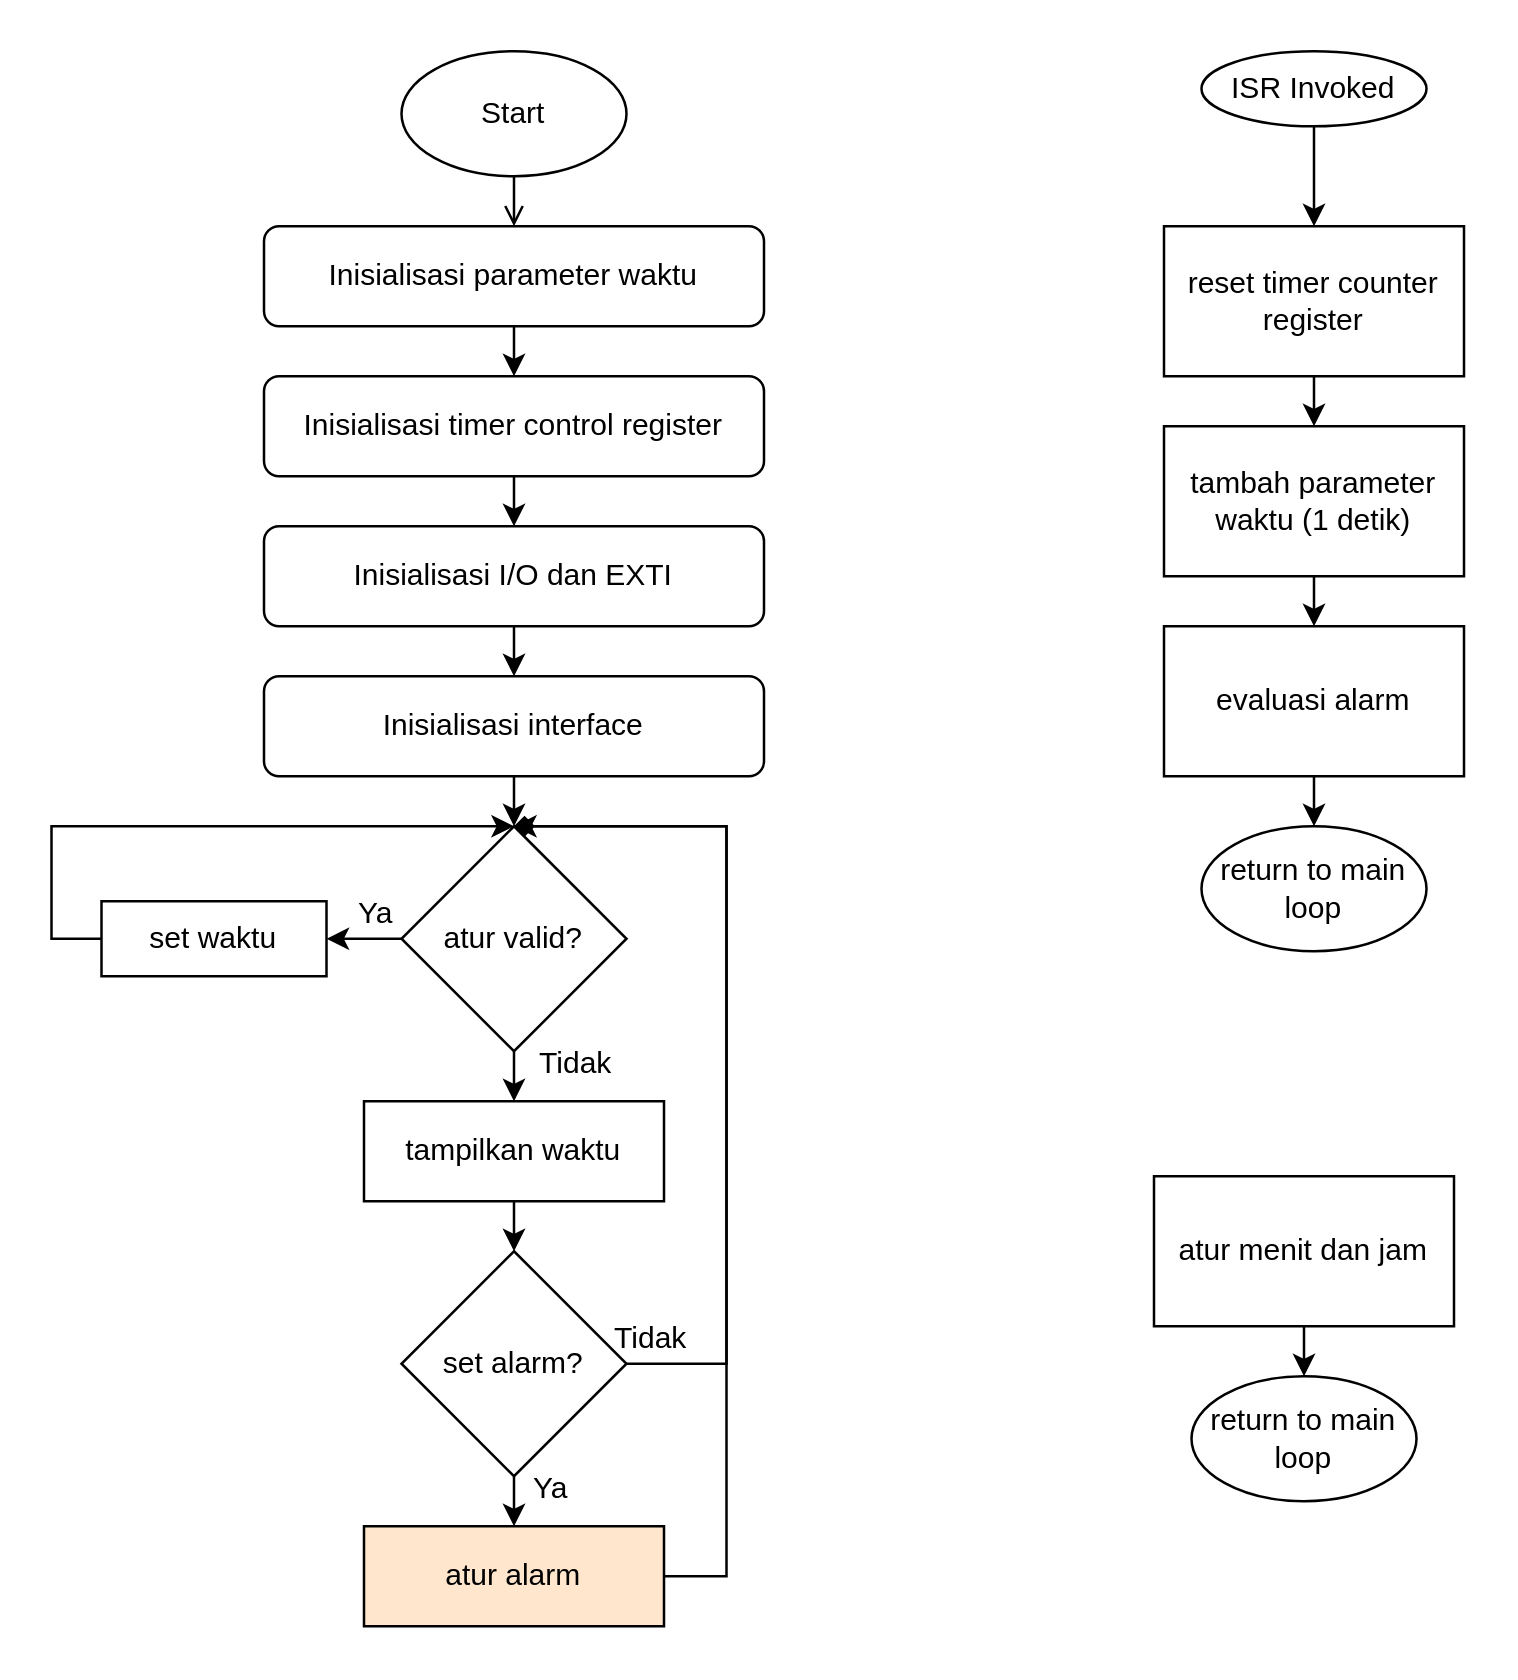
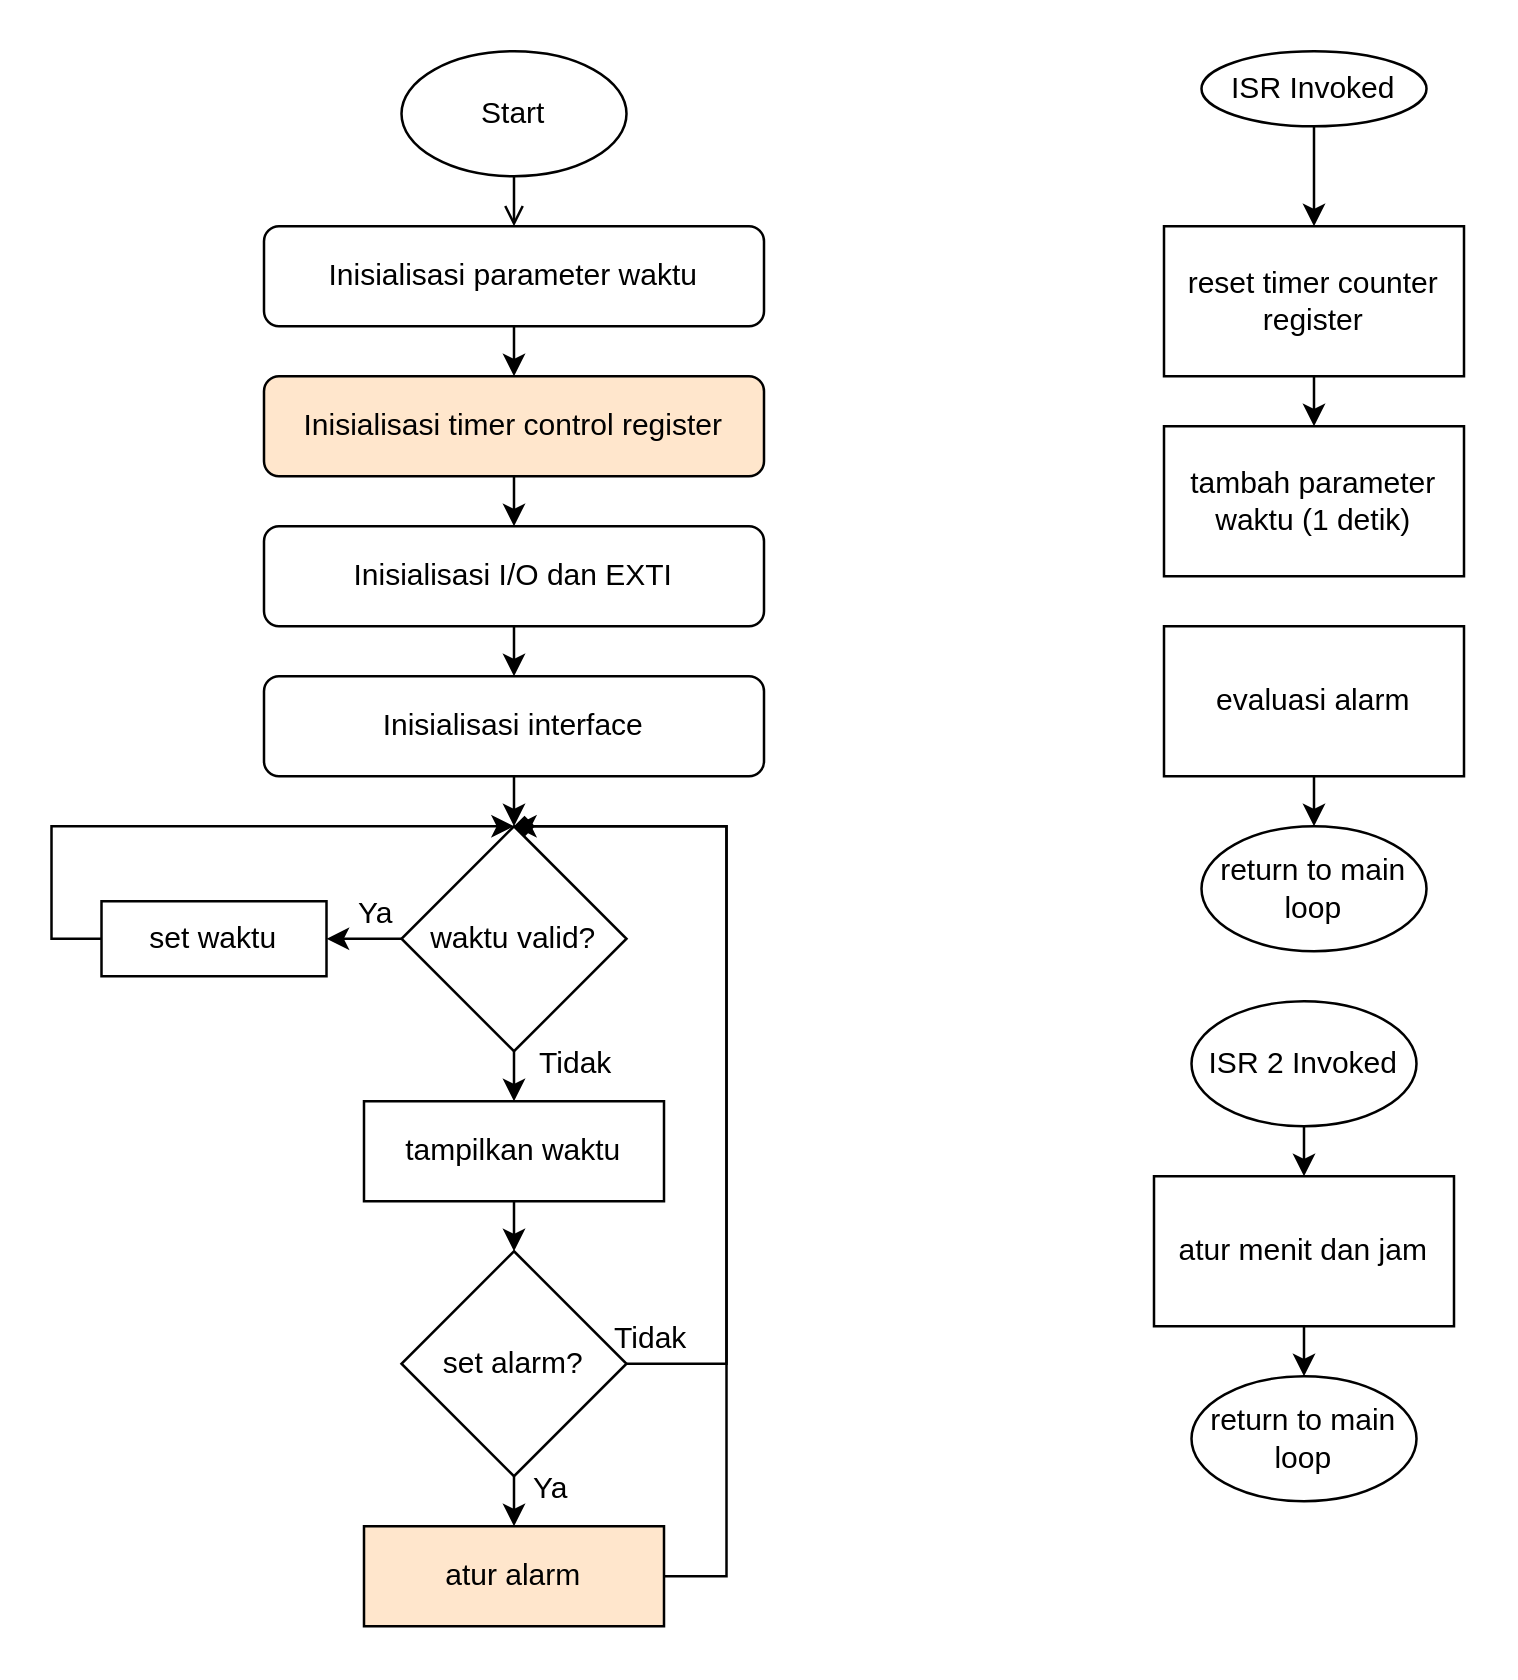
(514, 426) -> (514, 426)
(1314, 593) -> none
(514, 939) -> (514, 939)
none -> (1304, 1064)
none -> (1304, 1143)
